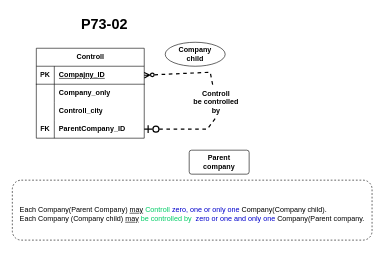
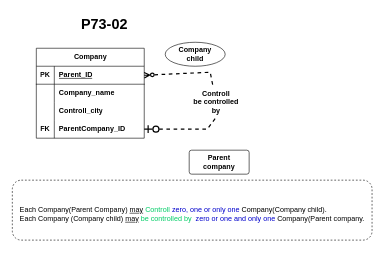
(91, 57) -> (91, 57)
(81, 75) -> (77, 75)
(82, 93) -> (83, 93)
